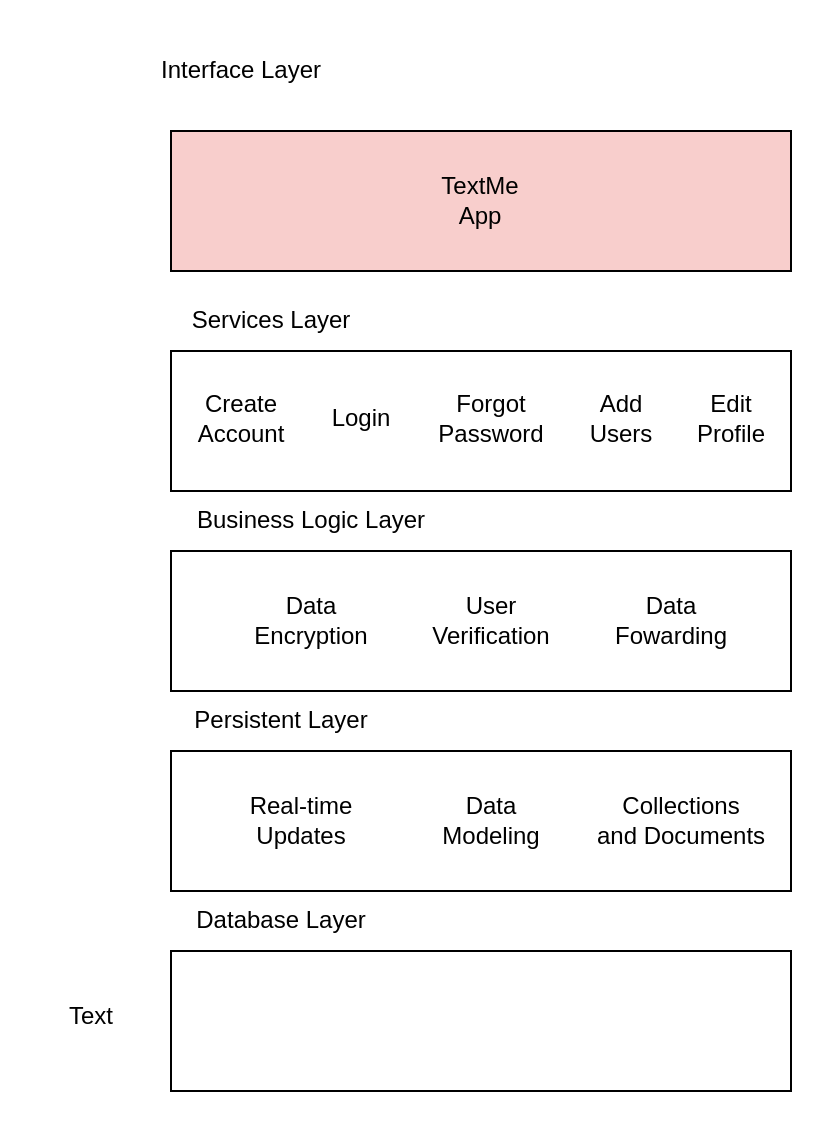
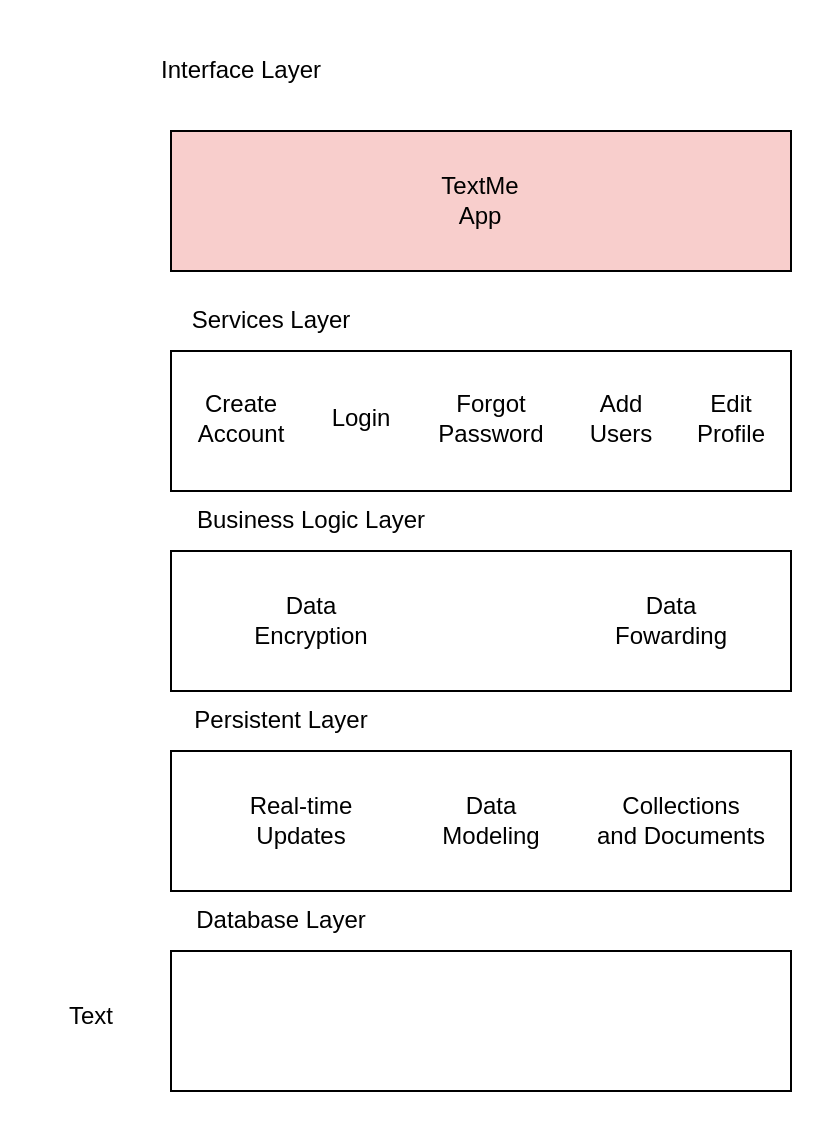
(491, 621) -> none
